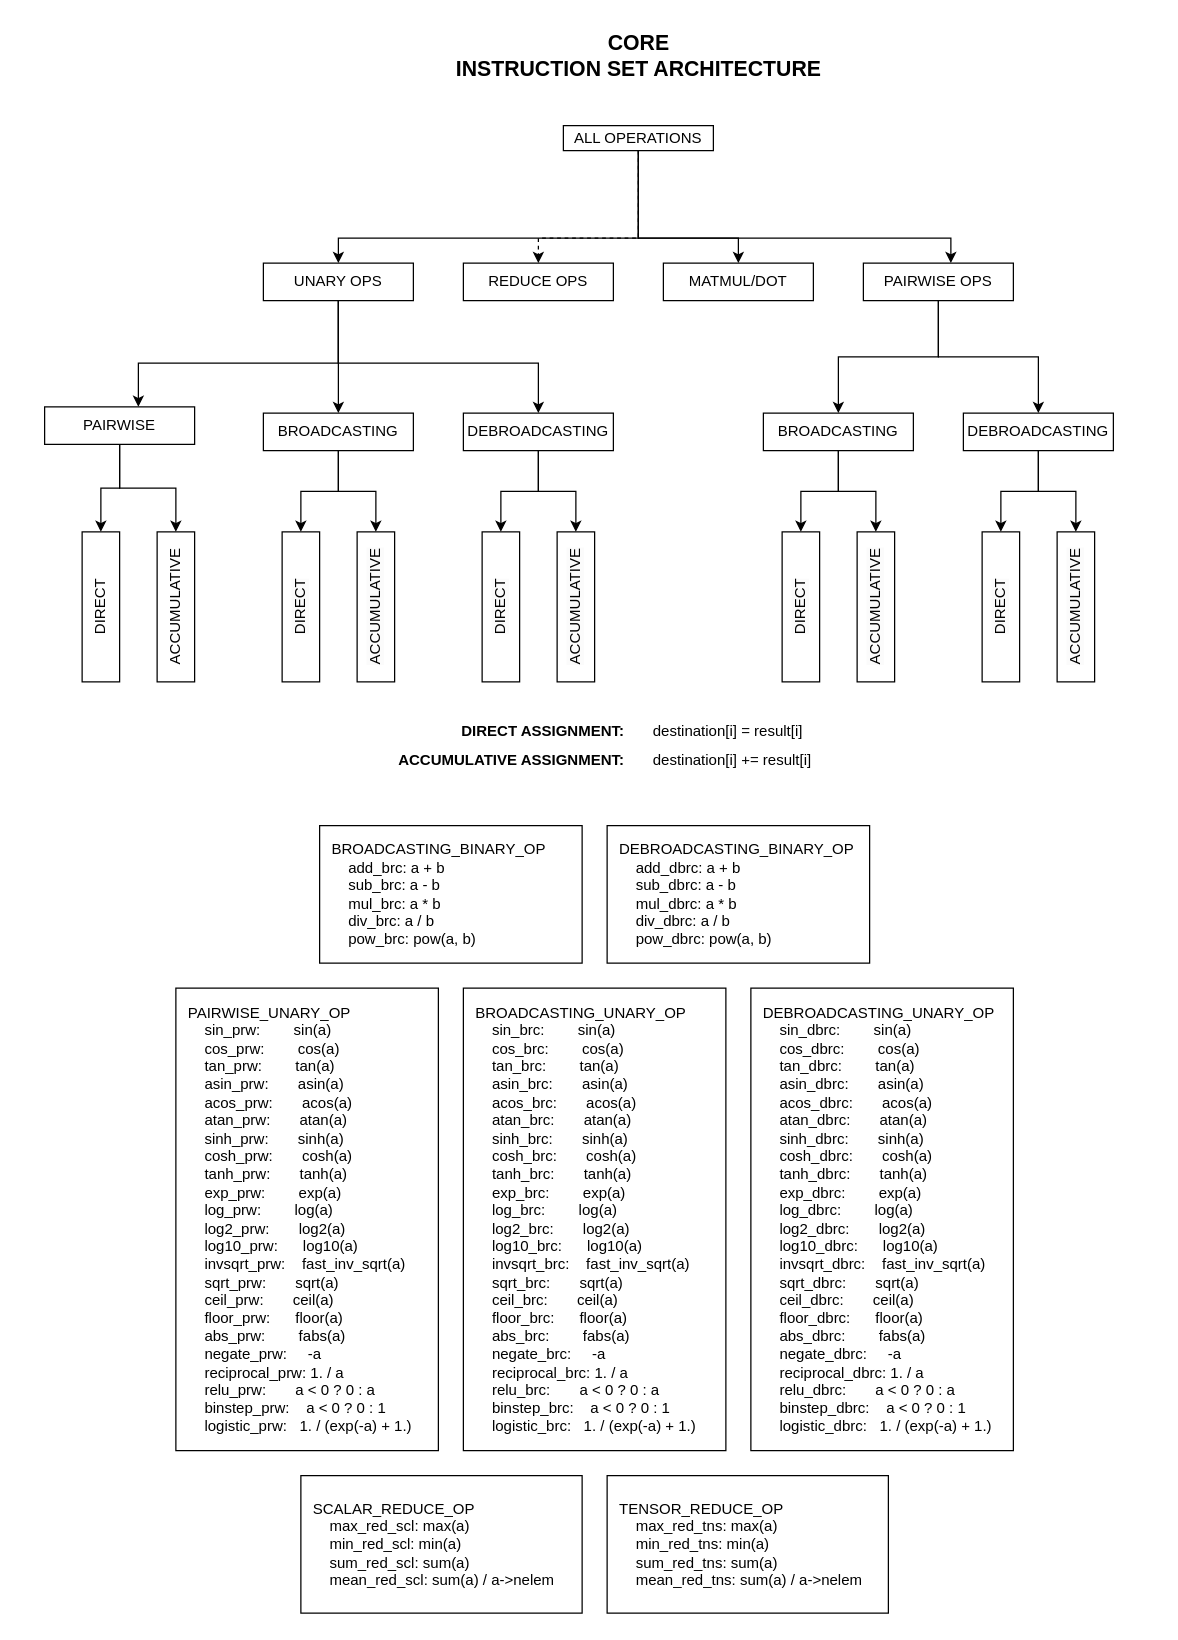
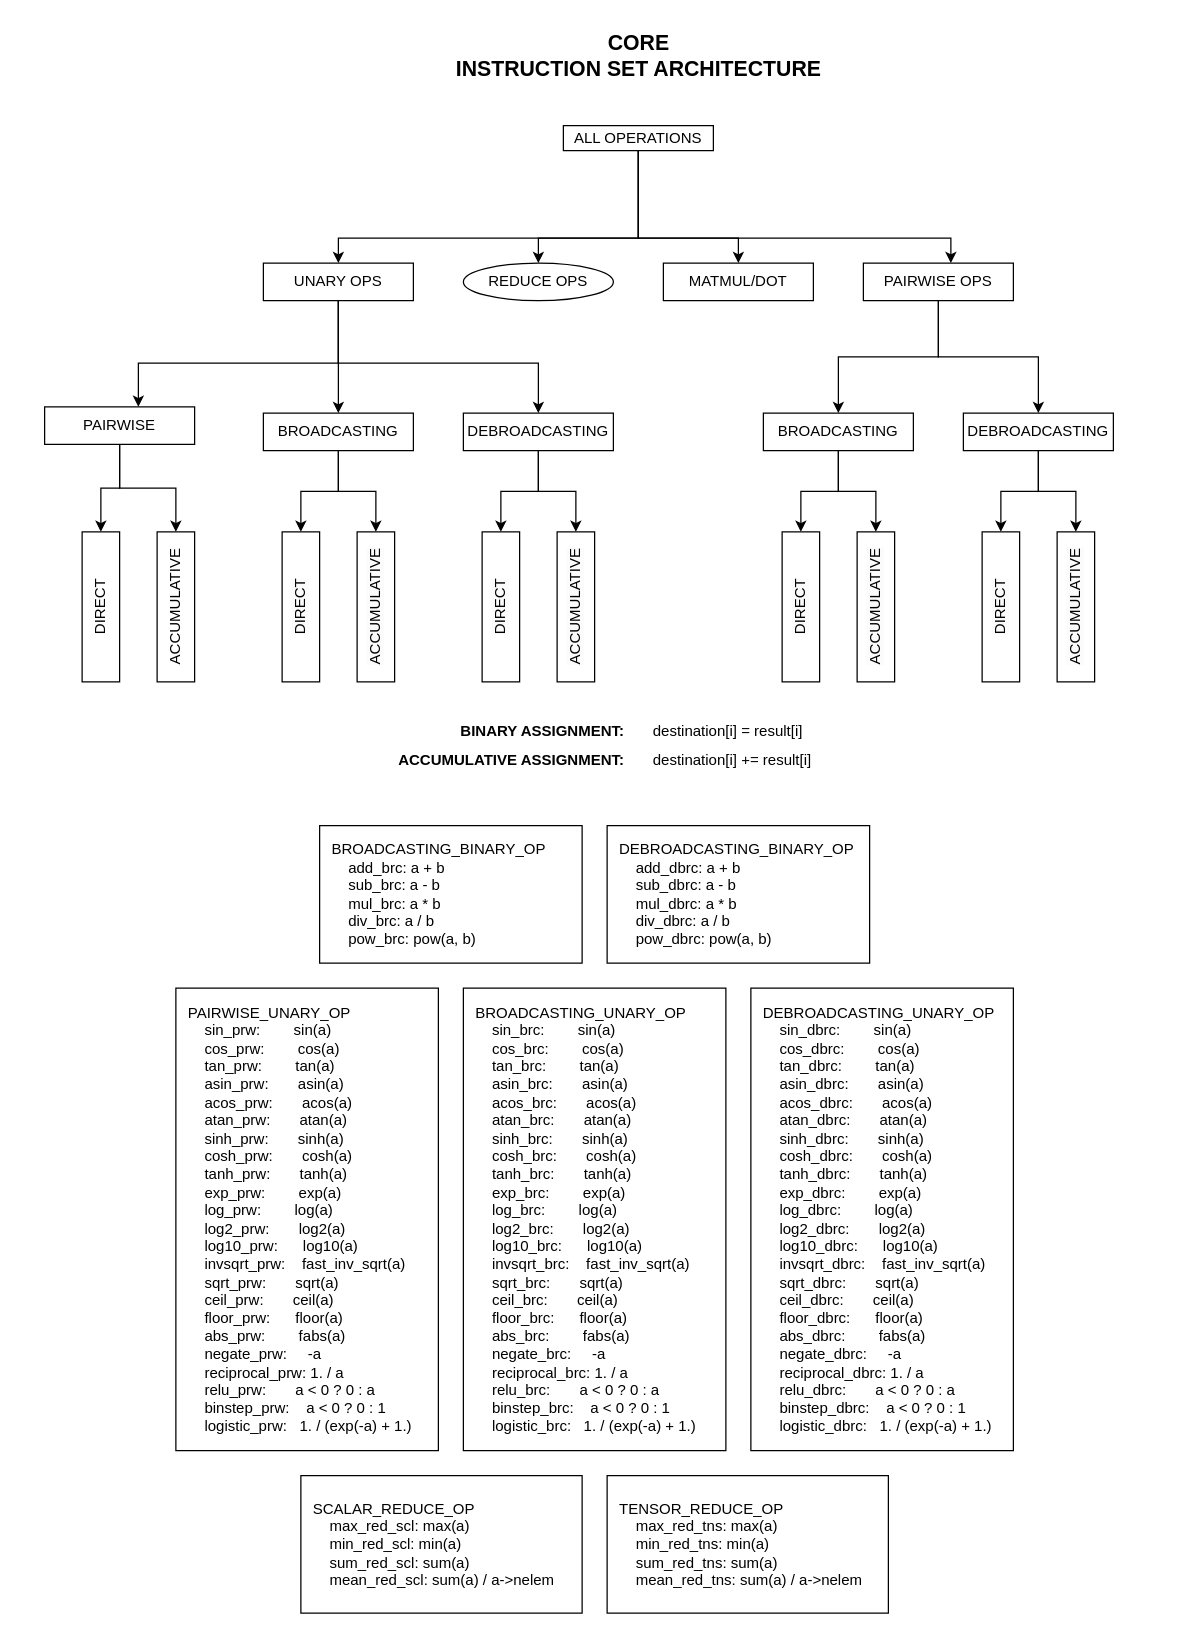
(538, 247) -> (538, 247)
(538, 282) -> (538, 282)
(553, 732) -> (553, 732)
